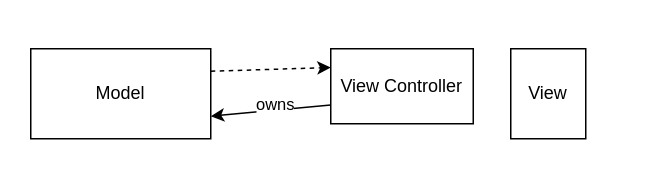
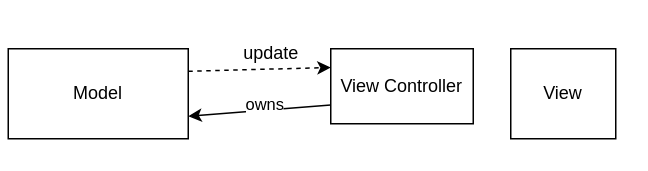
none -> (271, 53)
(121, 94) -> (98, 94)
(548, 94) -> (563, 94)
